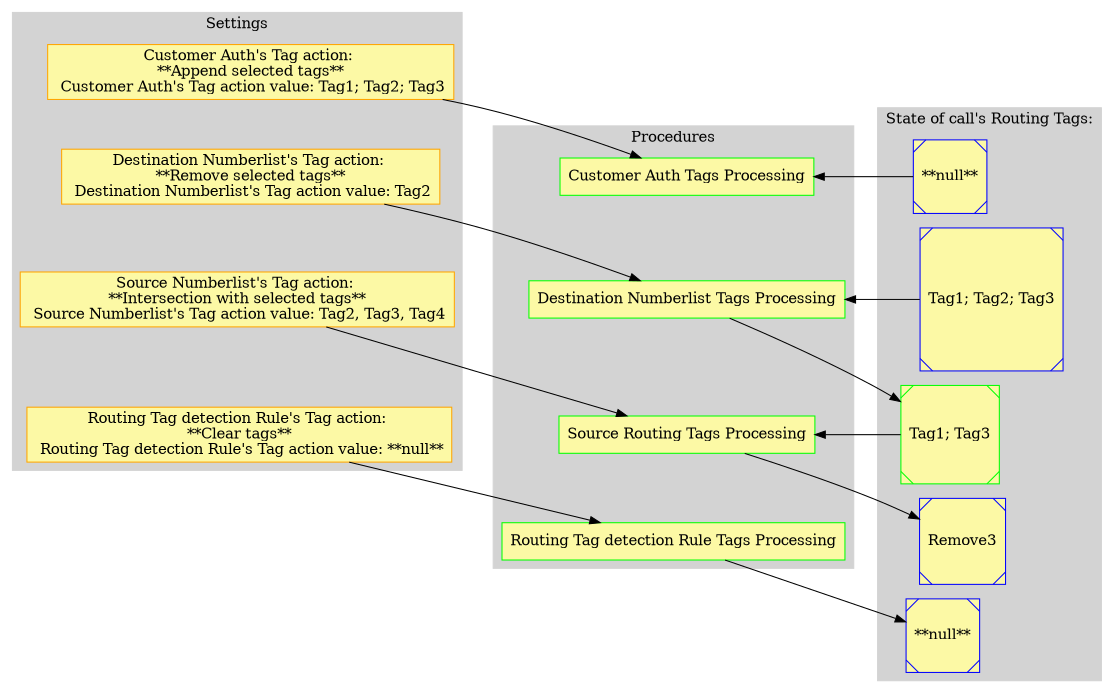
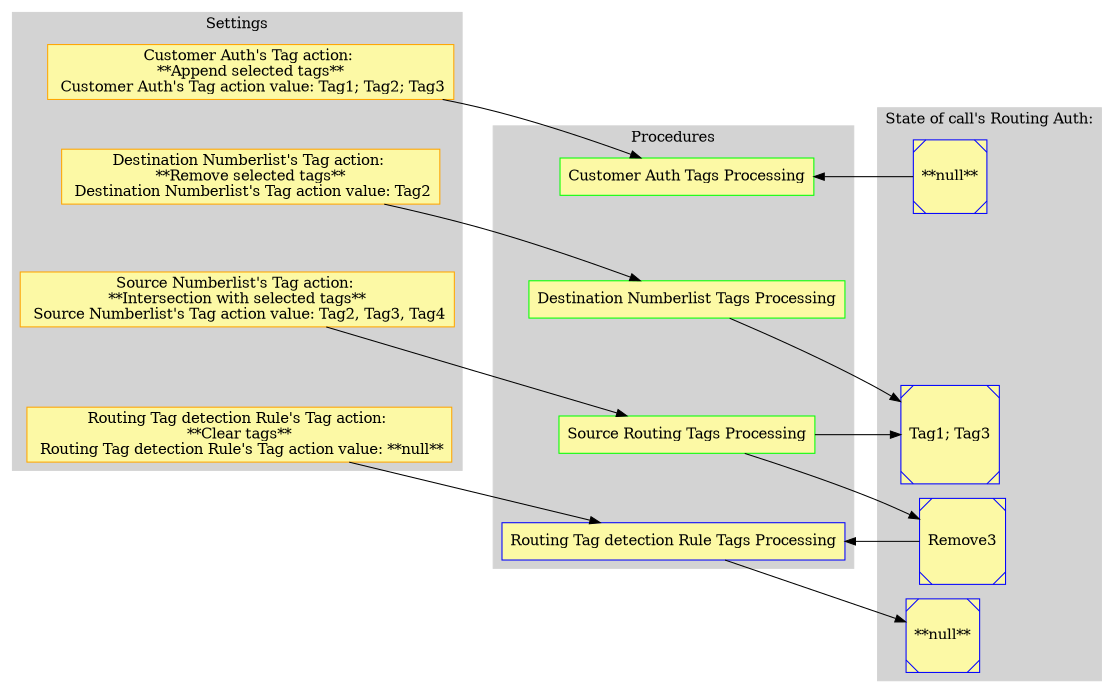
(989, 120) -> (989, 120)
(992, 299) -> none
(863, 435) -> (847, 435)
(950, 435) -> (950, 435)
(673, 541) -> (673, 541)
none -> (887, 541)
